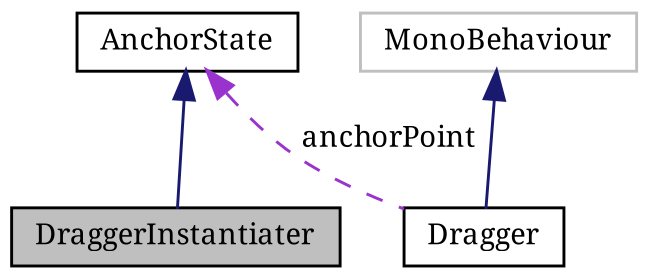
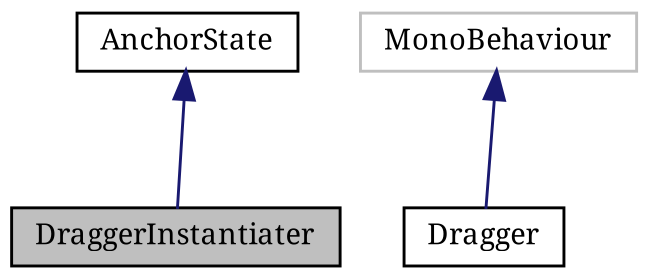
(307, 163) -> none
